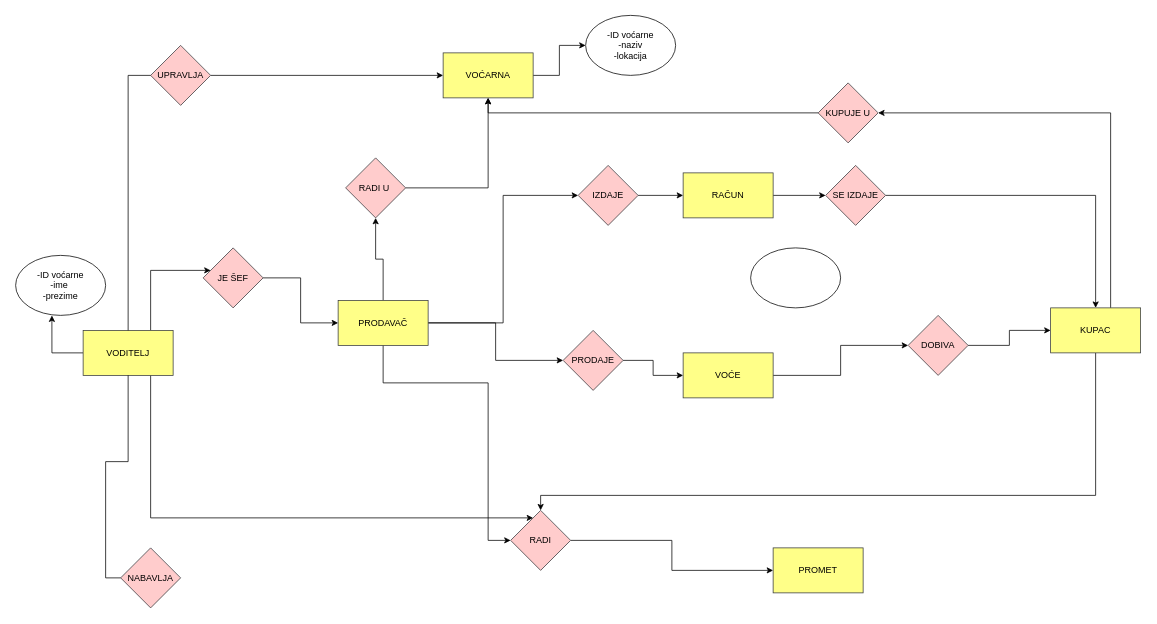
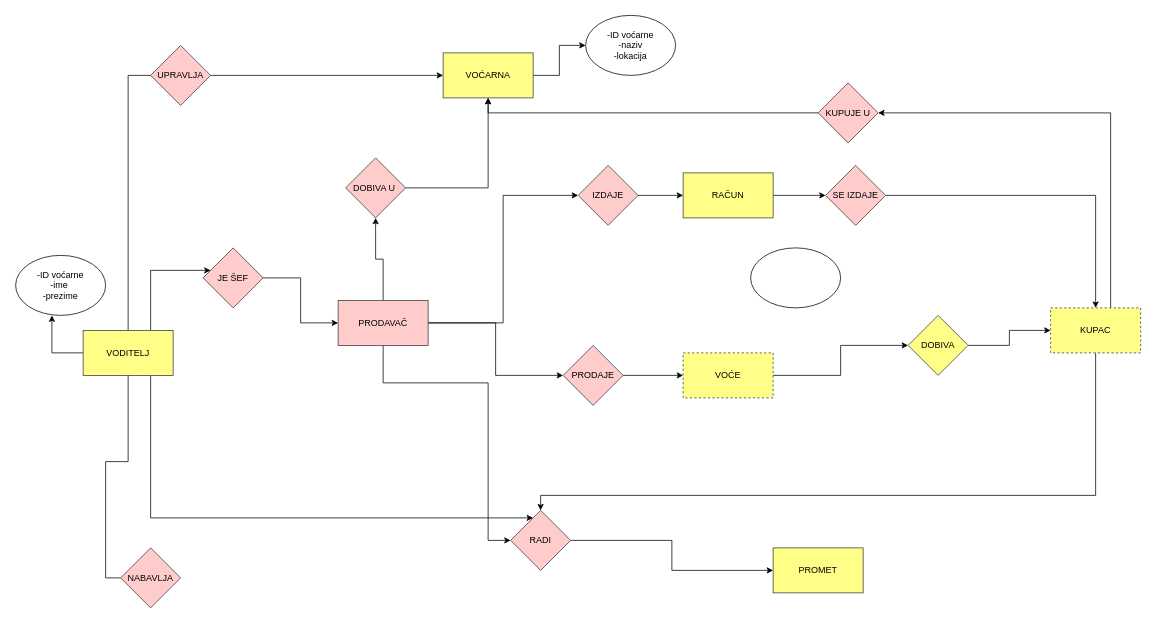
(375, 188) -> (375, 188)
(383, 323) -> (383, 323)
(1095, 330) -> (1095, 330)
(938, 345) -> (938, 345)
(593, 360) -> (593, 375)
(728, 375) -> (728, 375)
